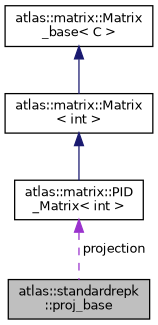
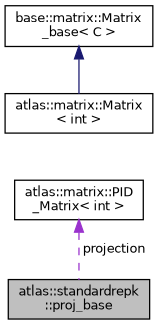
(79, 26) -> (79, 26)
(79, 163) -> none
